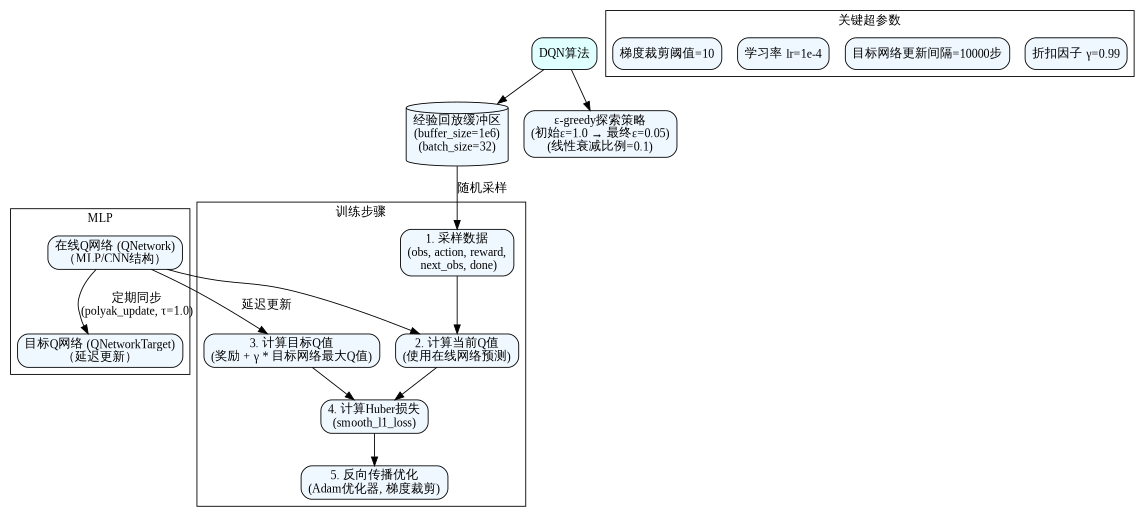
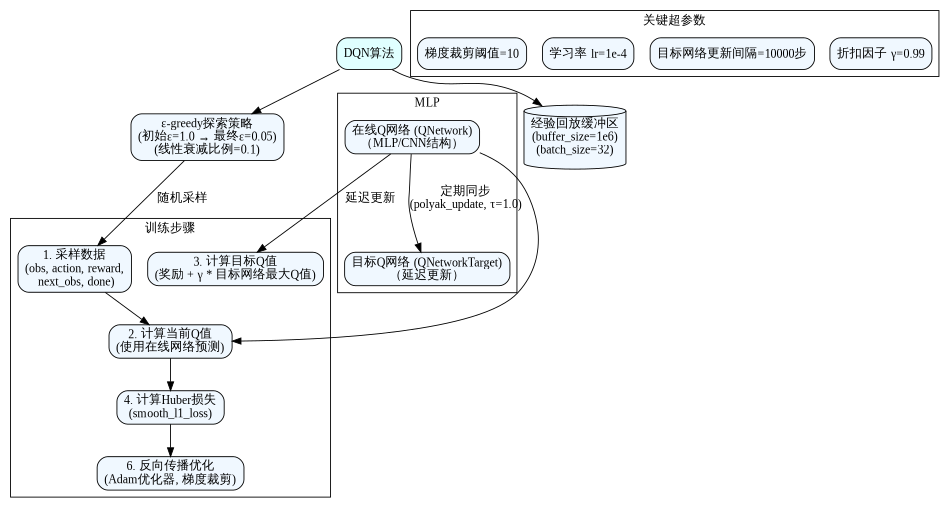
(457, 193) -> (144, 200)
(330, 381) -> none
(375, 483) -> (171, 473)
